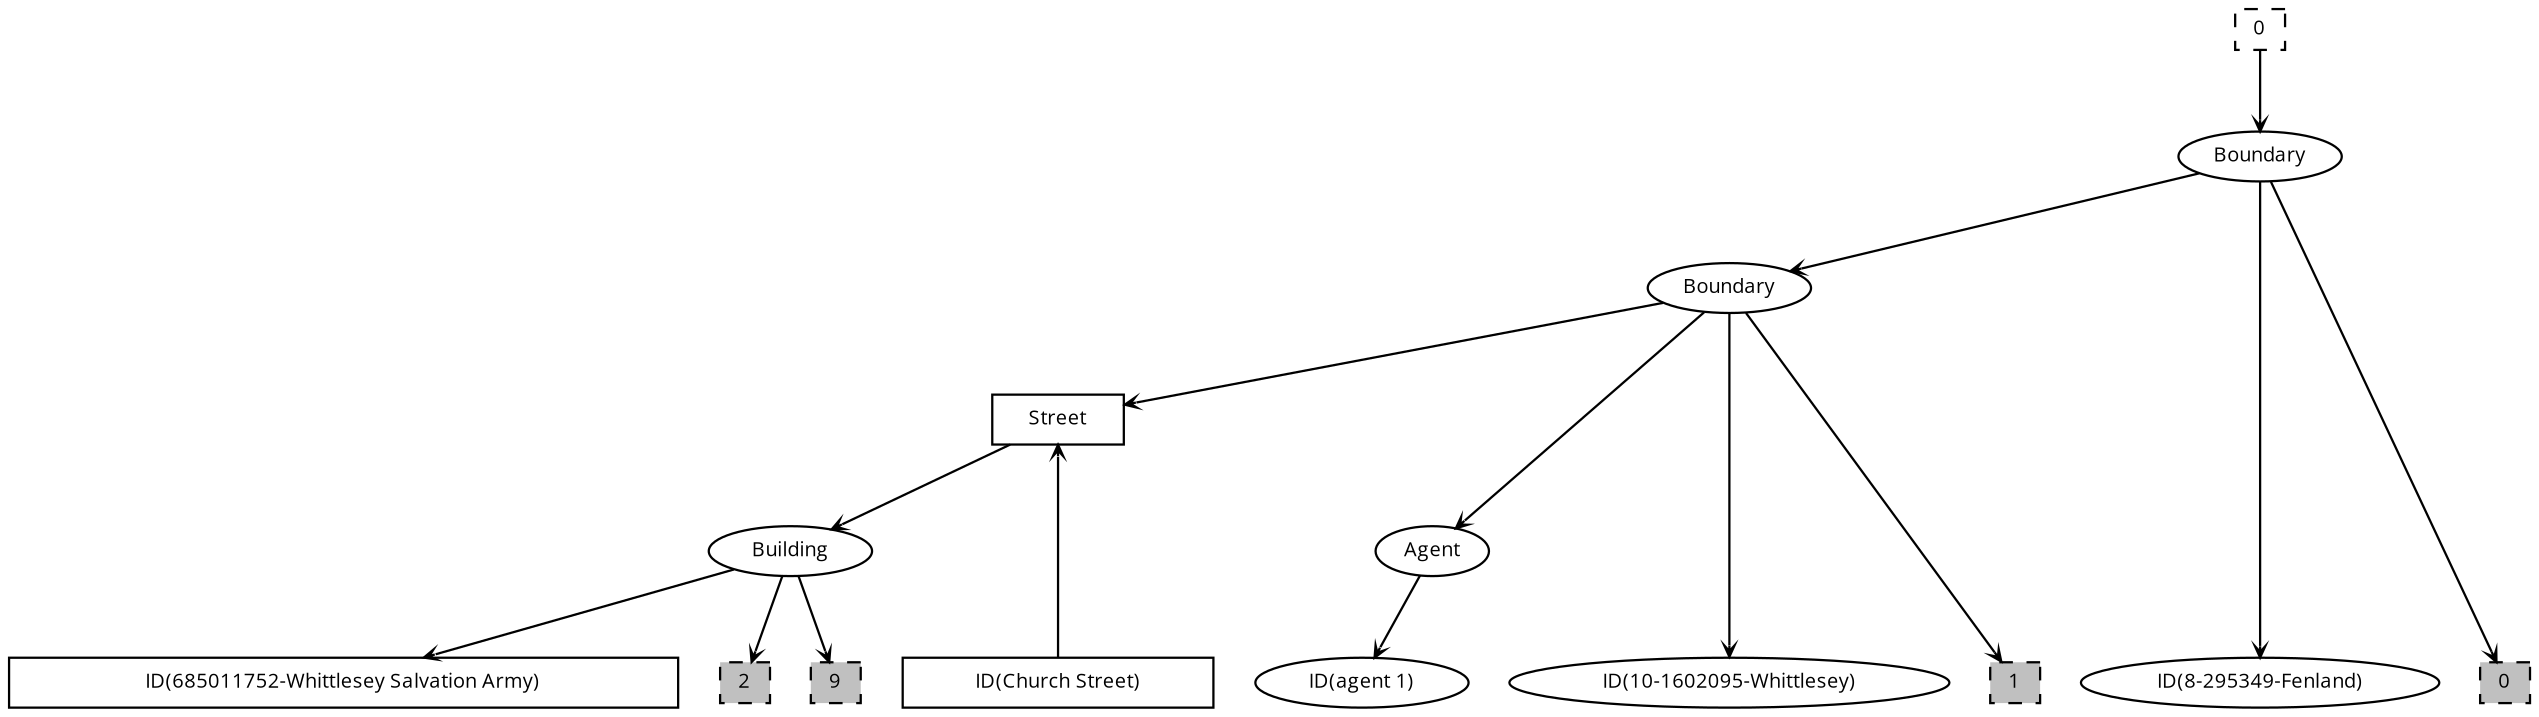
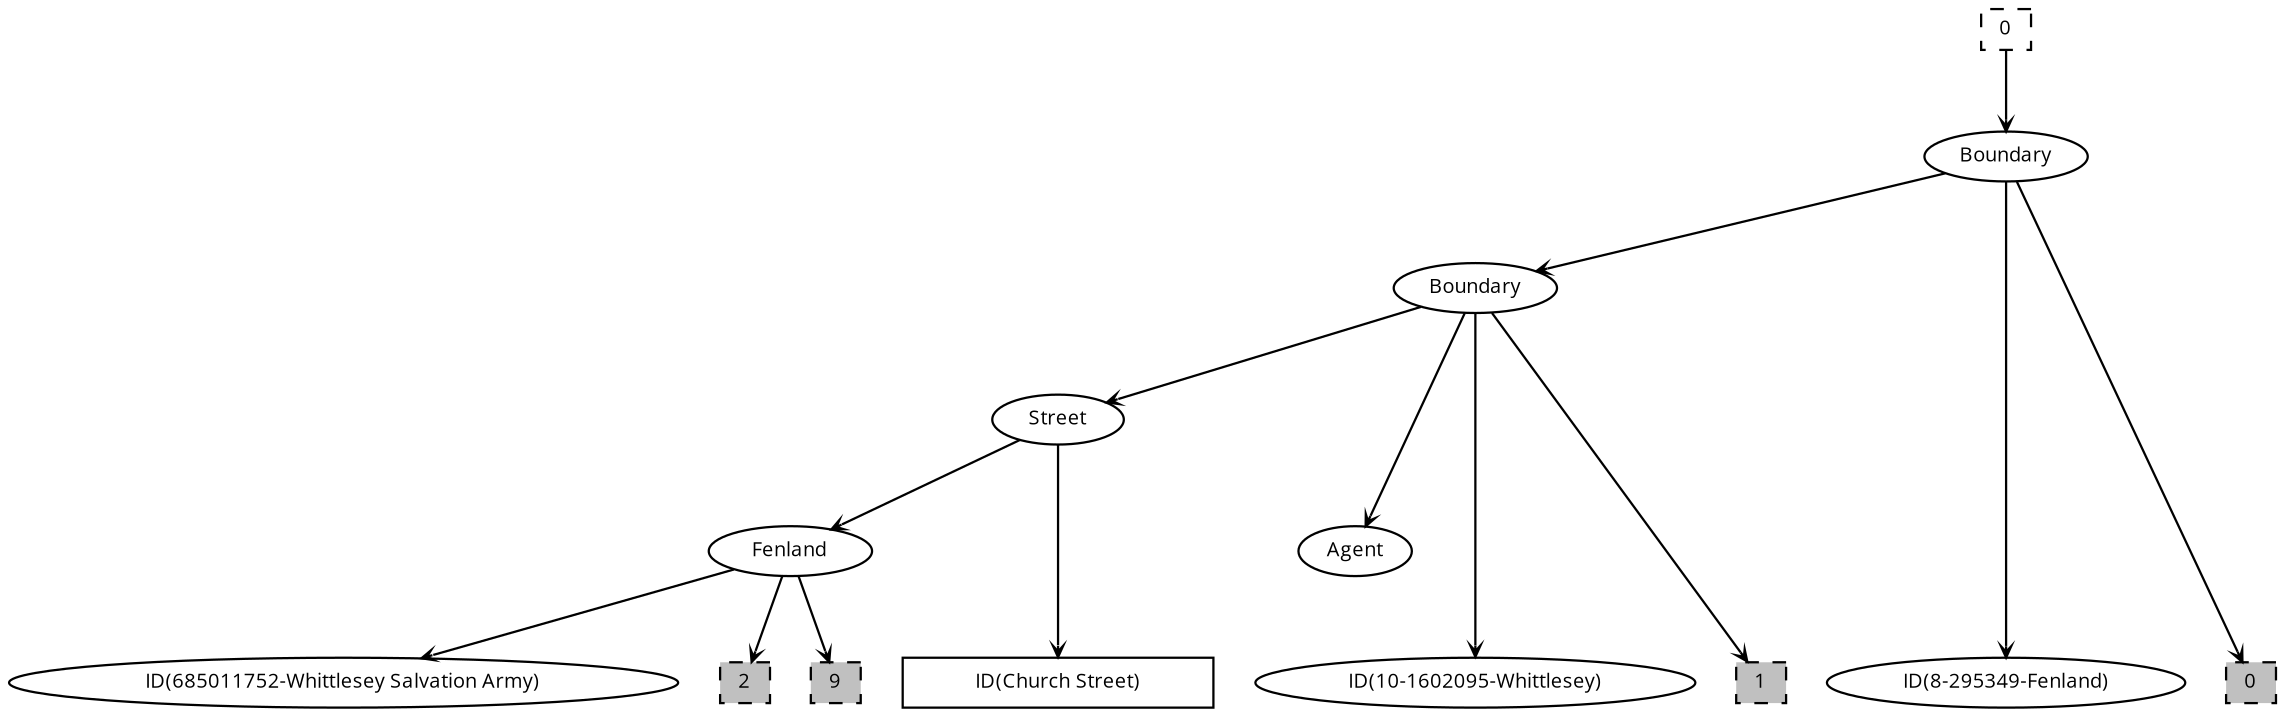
(1058, 420) -> (1058, 420)
(790, 551) -> (790, 551)
(1058, 557) -> (1058, 545)
(344, 683) -> (344, 683)
(1362, 683) -> none
